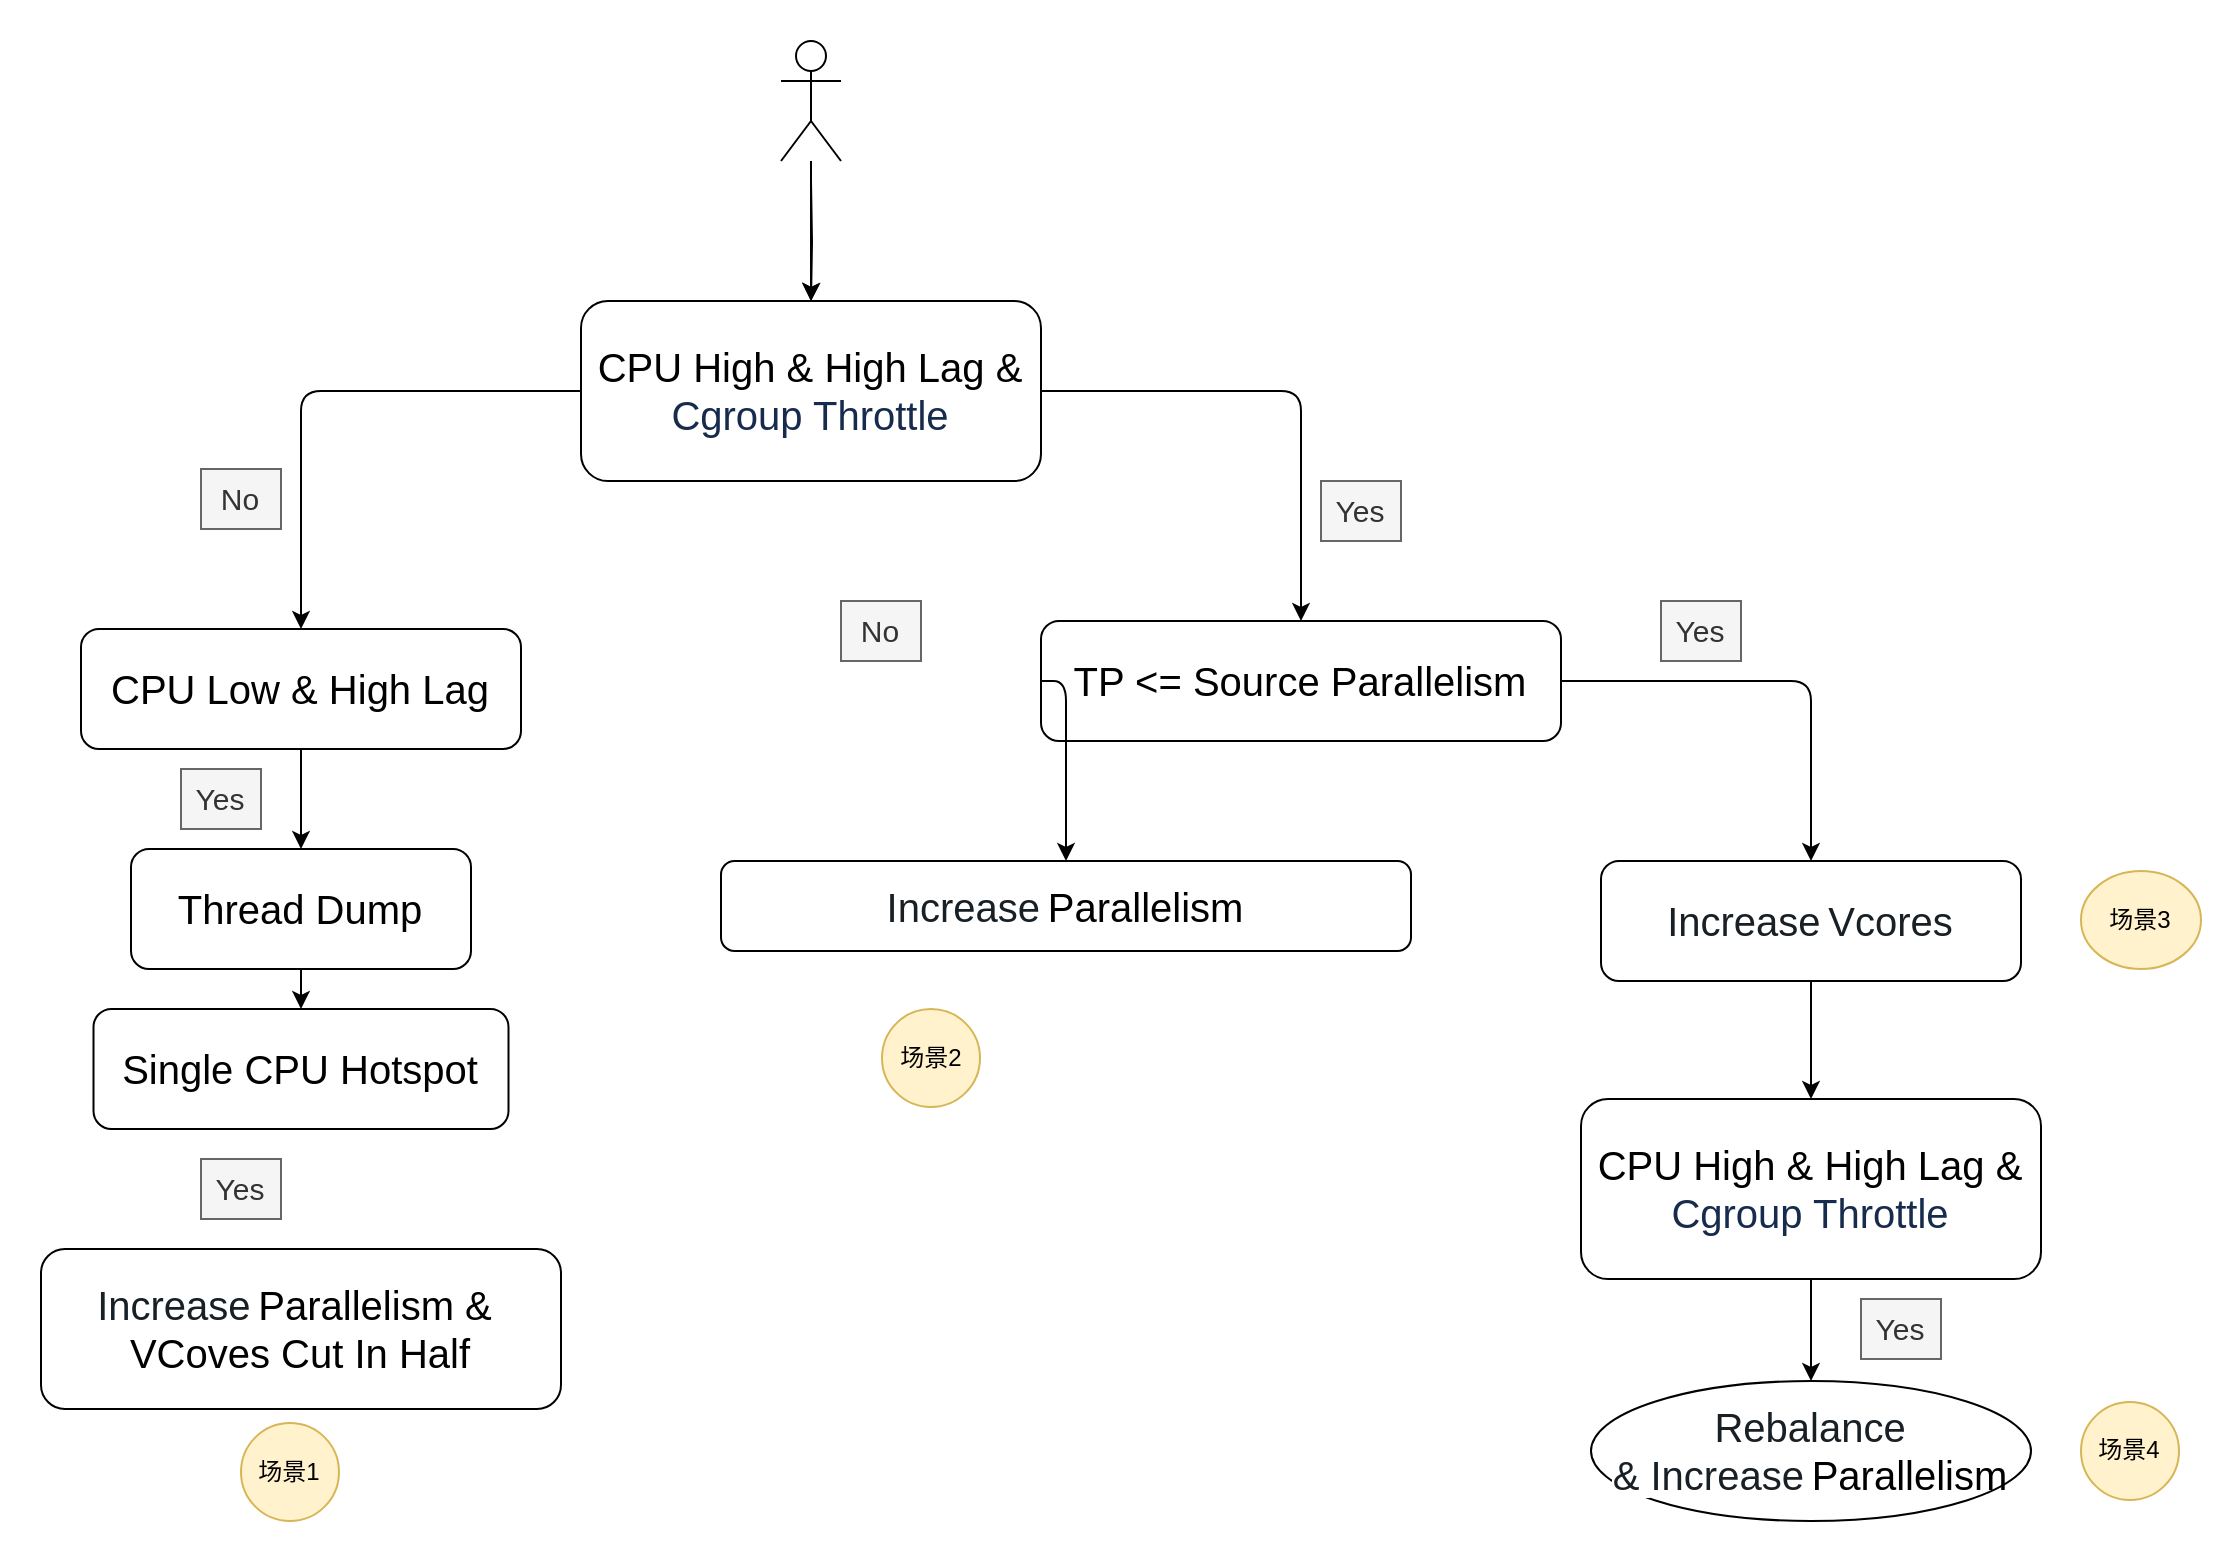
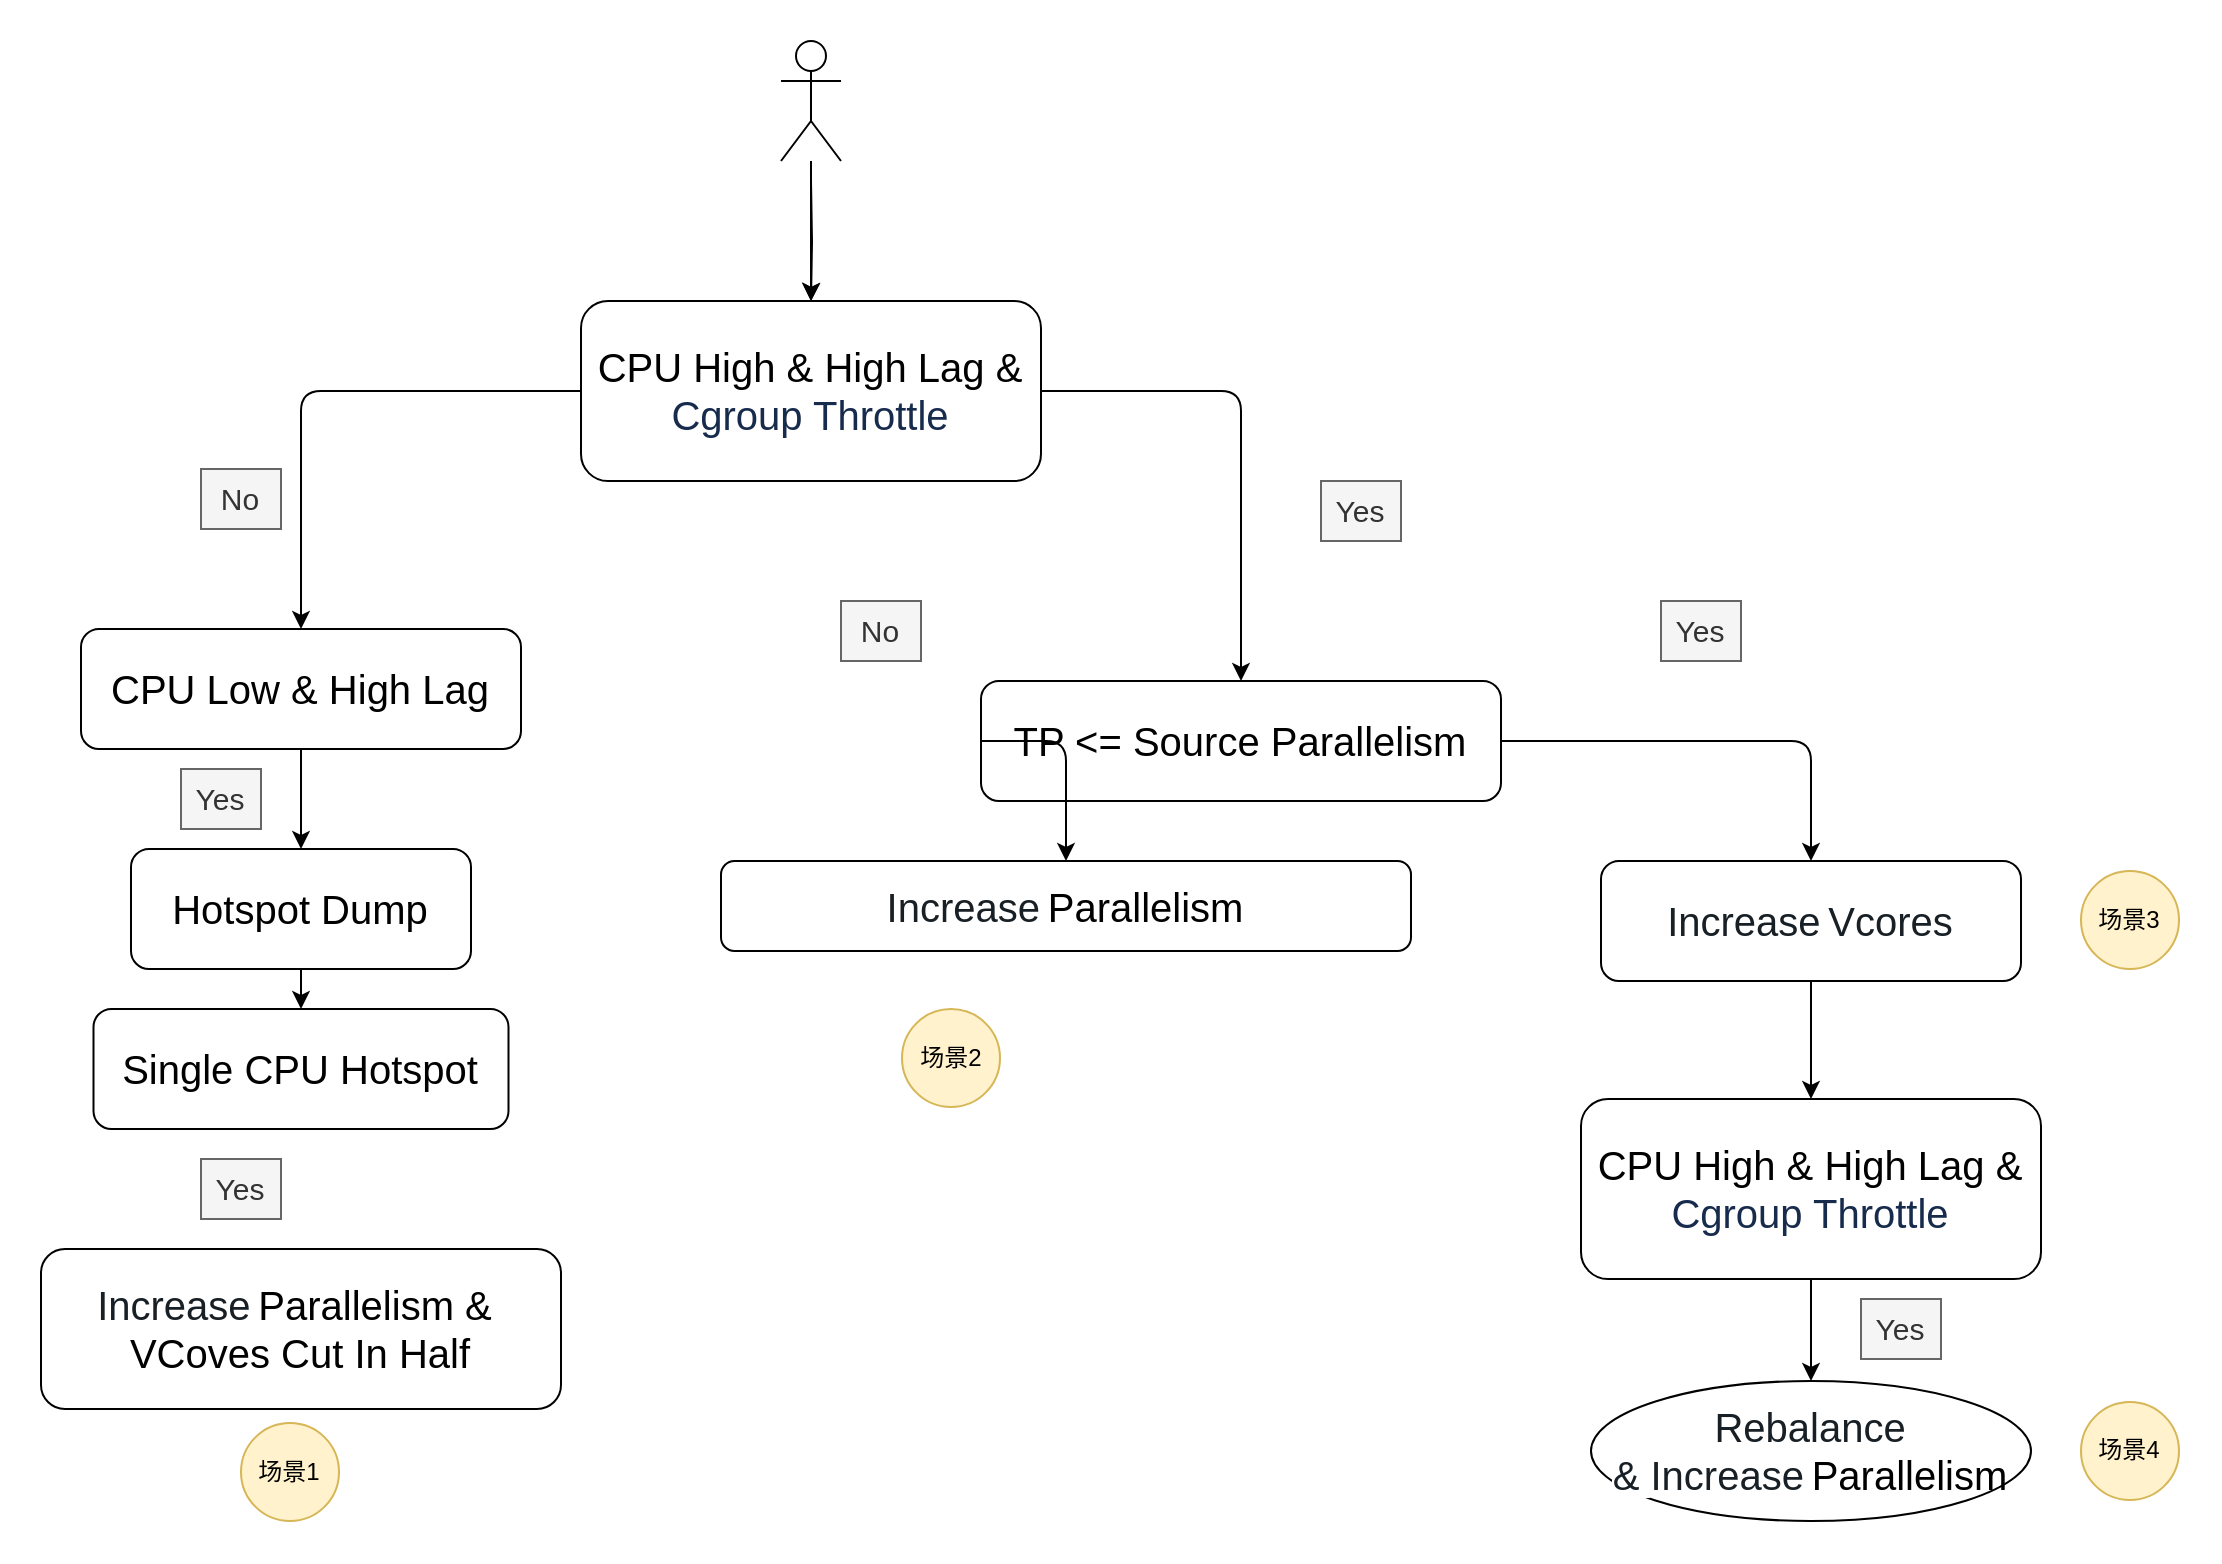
(1301, 681) -> (1241, 741)
(301, 909) -> (301, 909)
(2141, 920) -> (2130, 920)
(931, 1058) -> (951, 1058)
